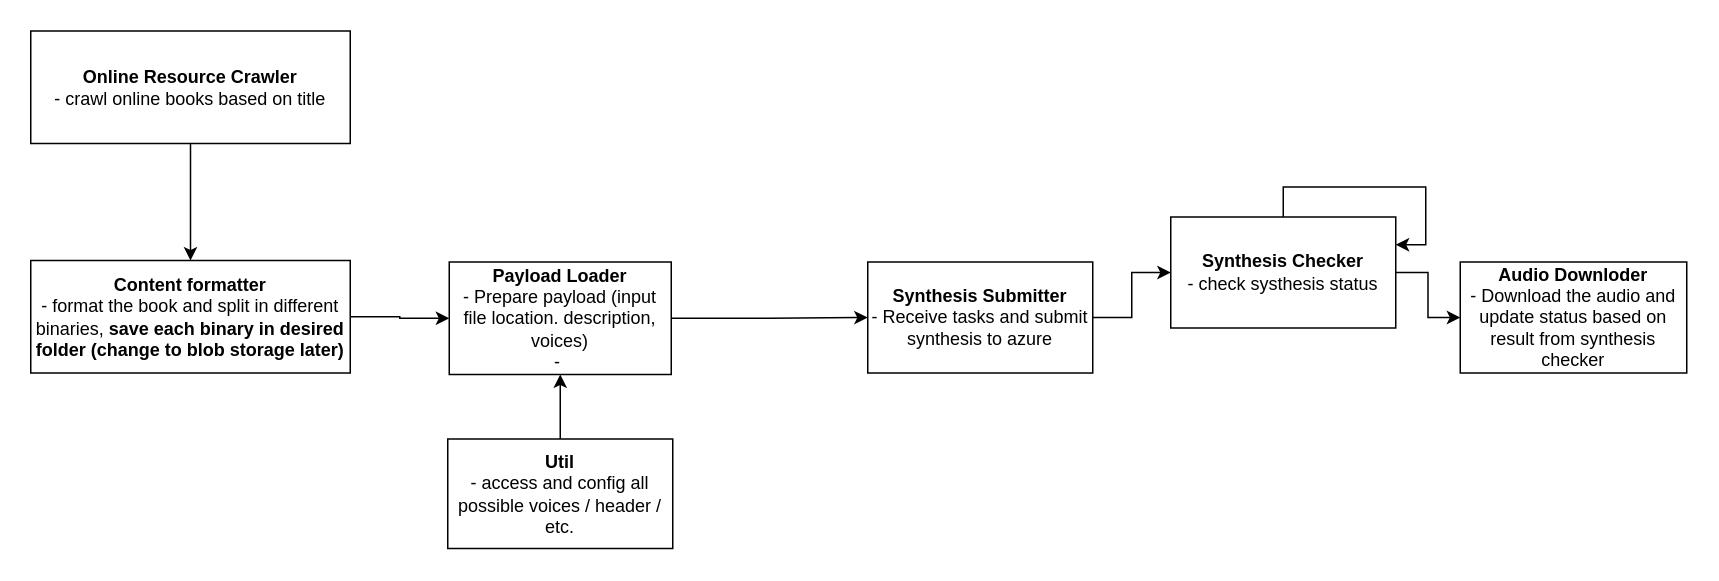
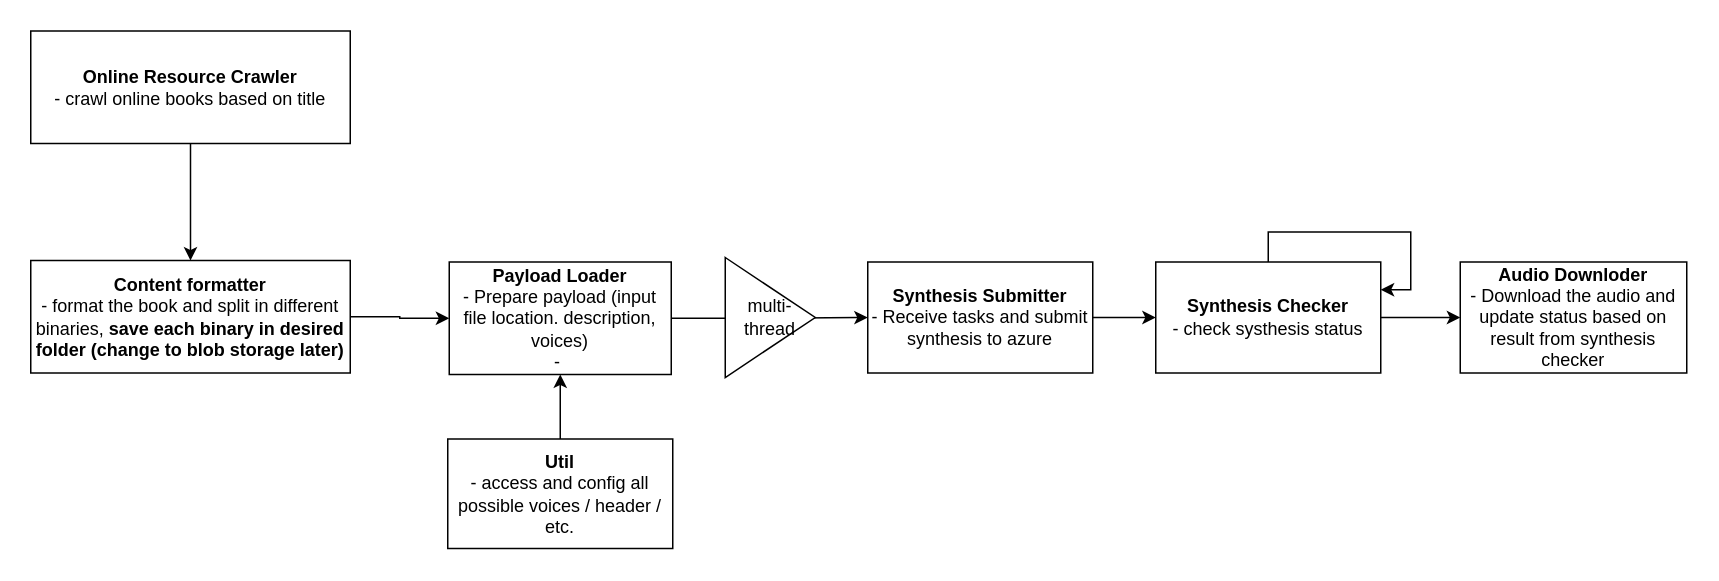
(1283, 272) -> (1268, 317)
none -> (770, 317)
